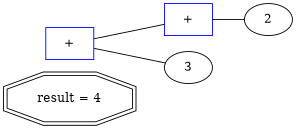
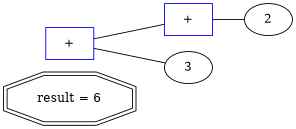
(70, 99) -> (70, 99)
